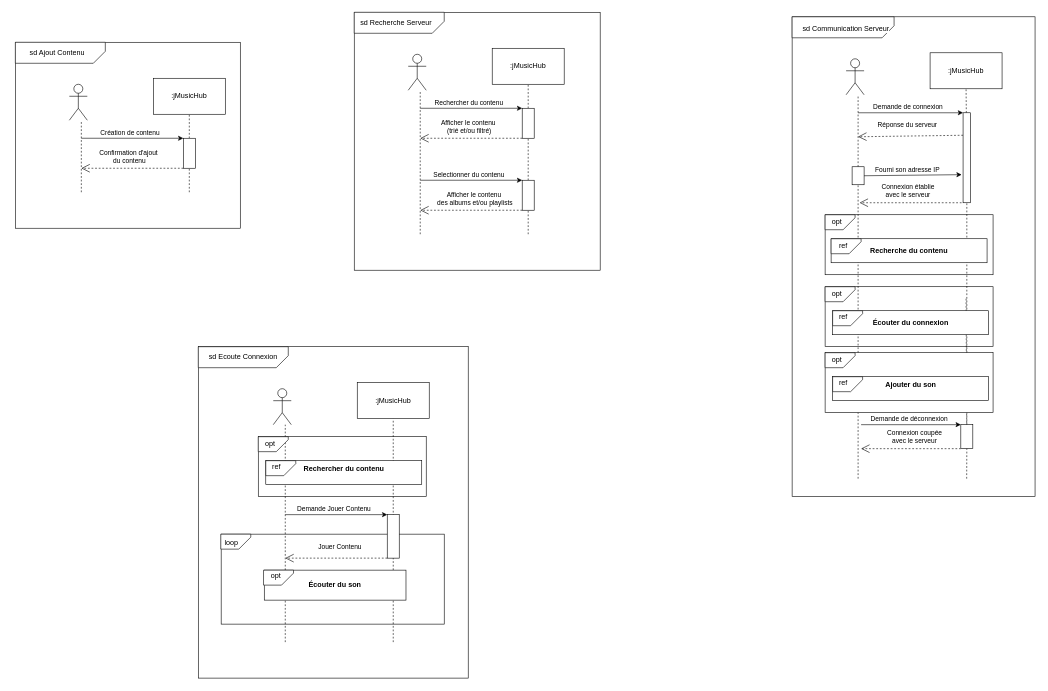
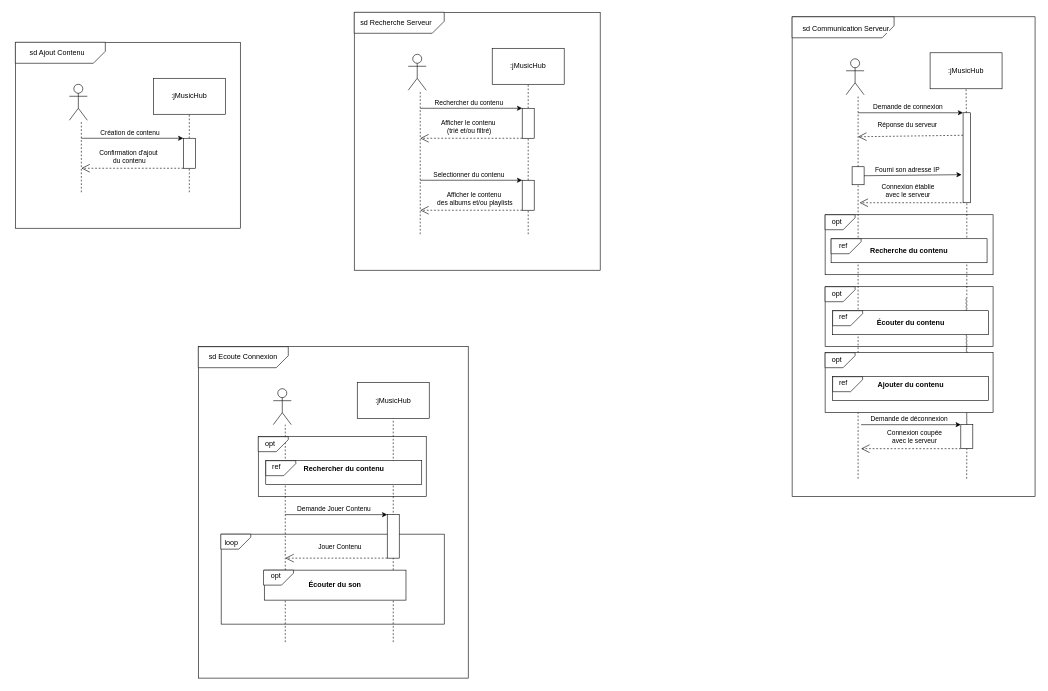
(911, 323) -> (911, 323)
(911, 389) -> (911, 389)
